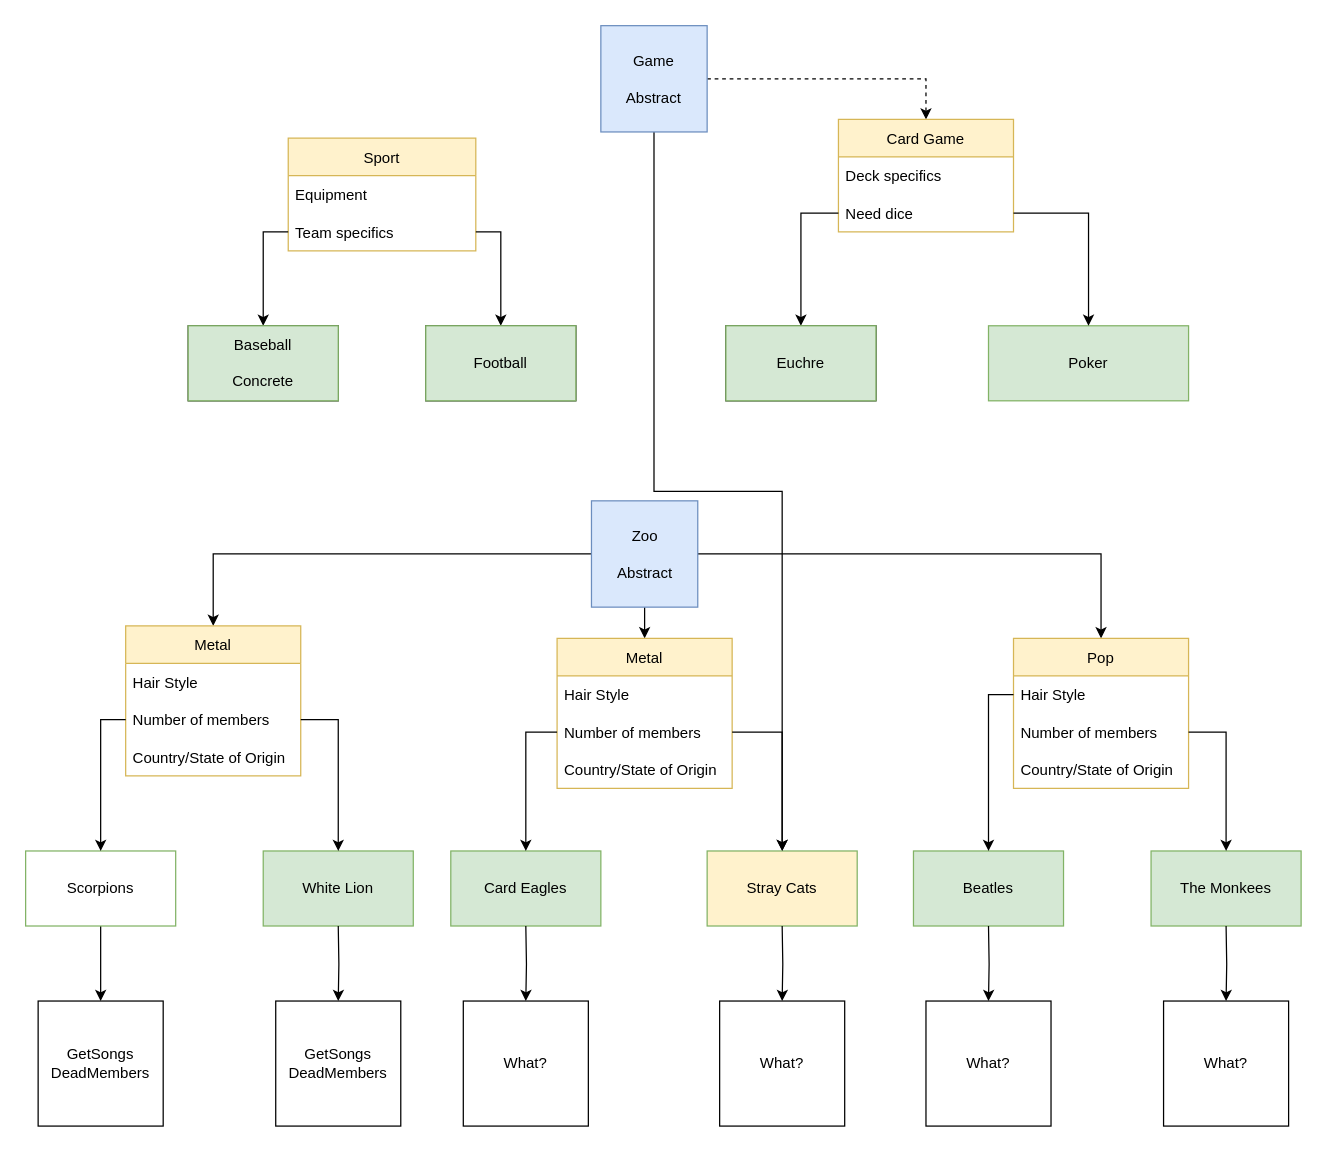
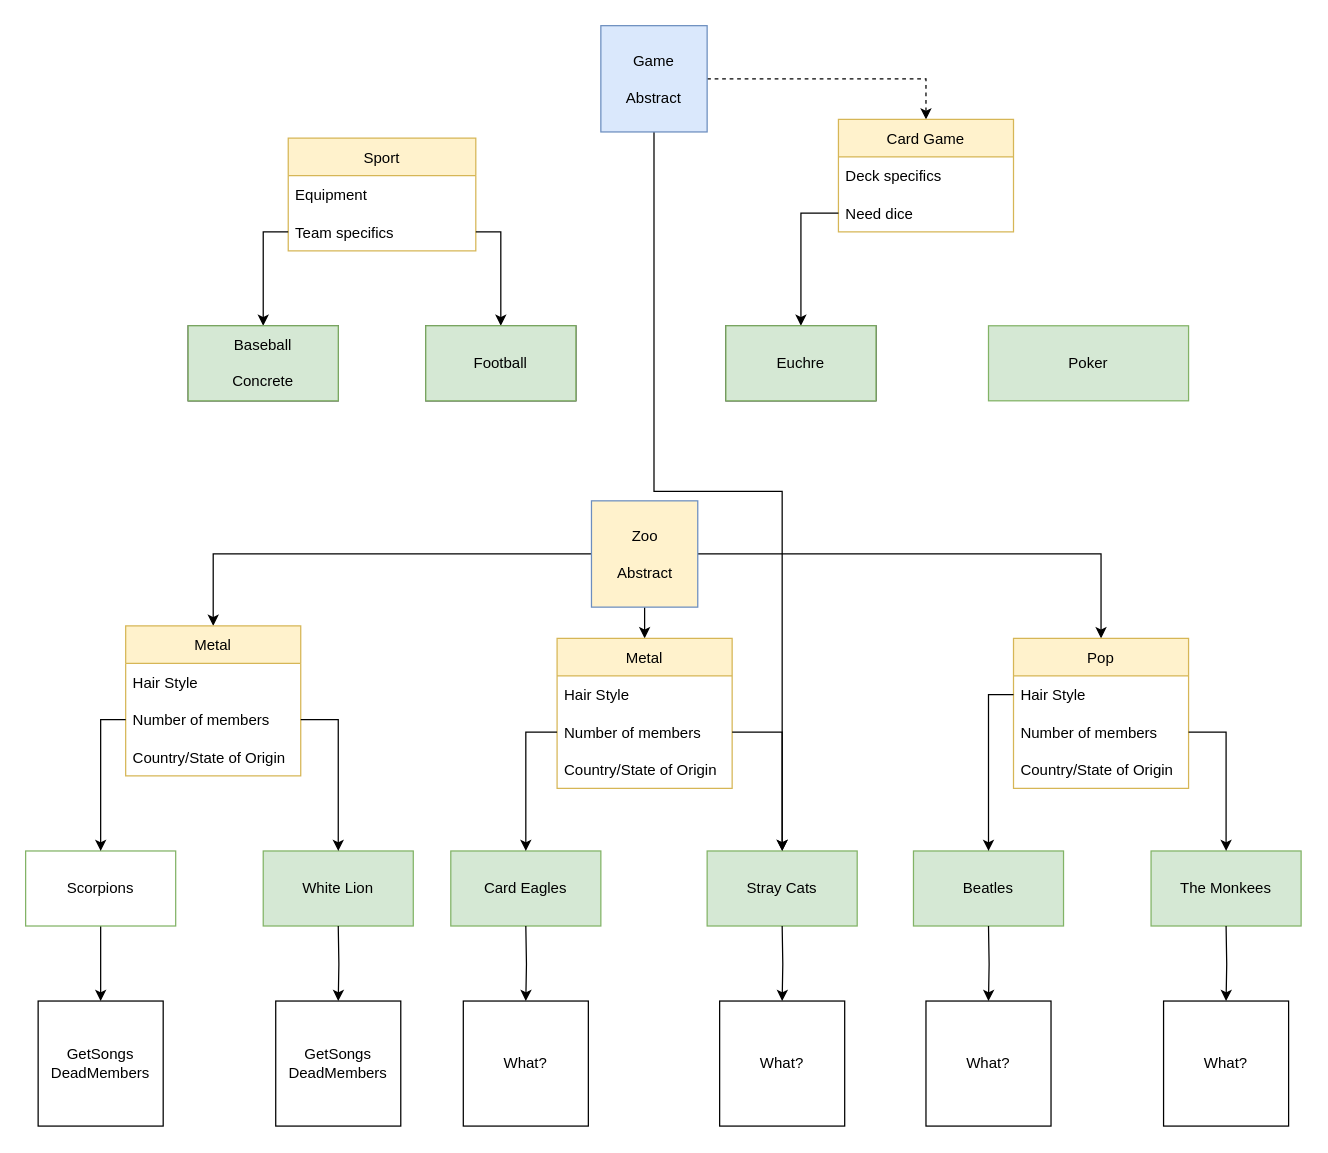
(1088, 228) -> none
(644, 554) -> (644, 554)
(782, 888) -> (782, 888)
